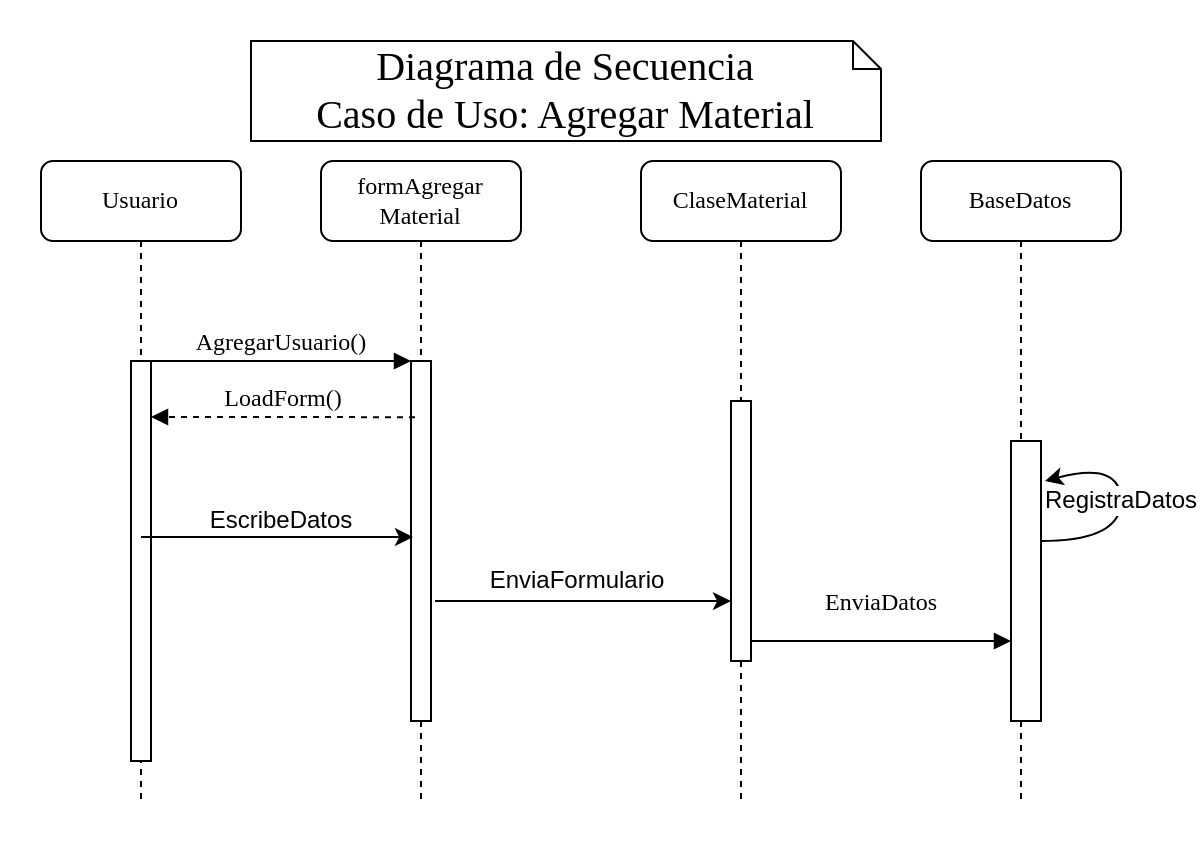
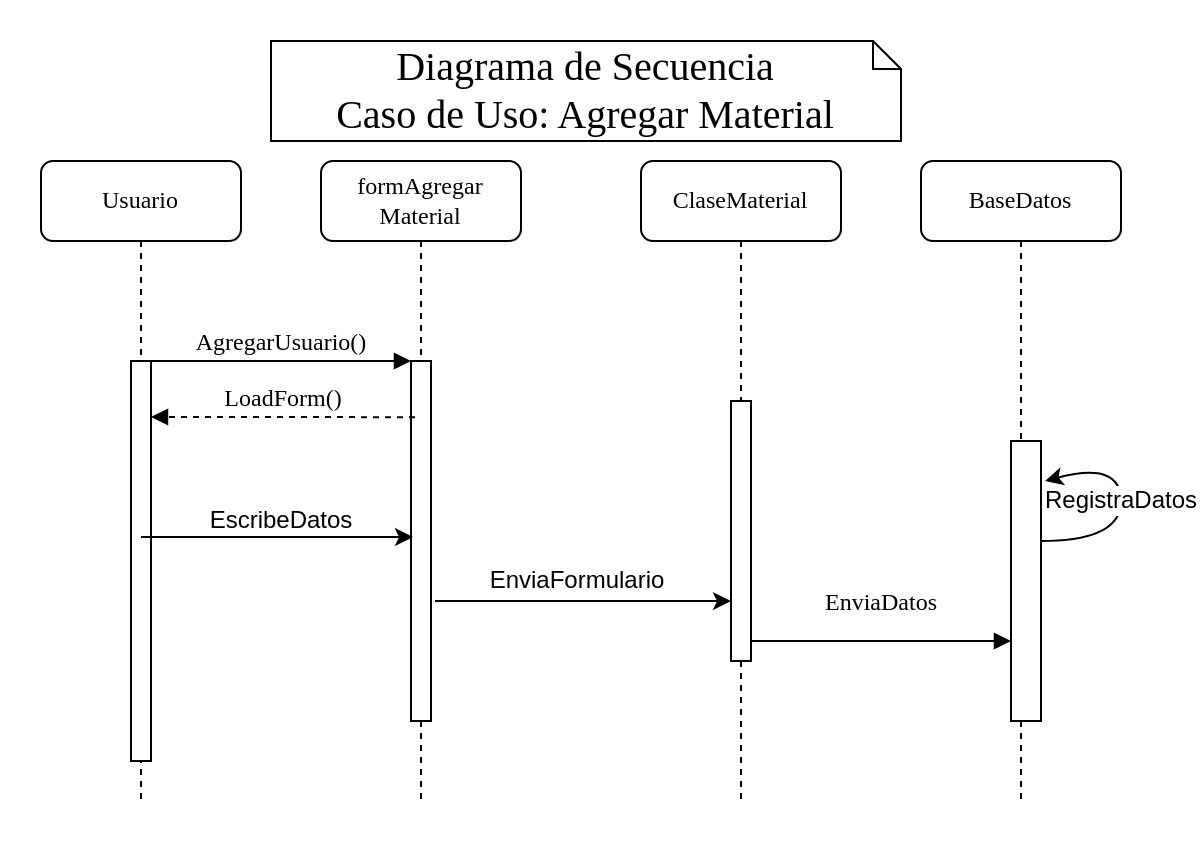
(566, 91) -> (586, 91)
